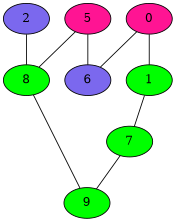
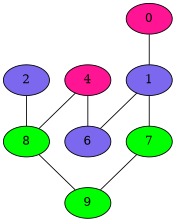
(88, 19) -> (88, 80)
(119, 49) -> (119, 111)
(149, 80) -> (149, 80)
